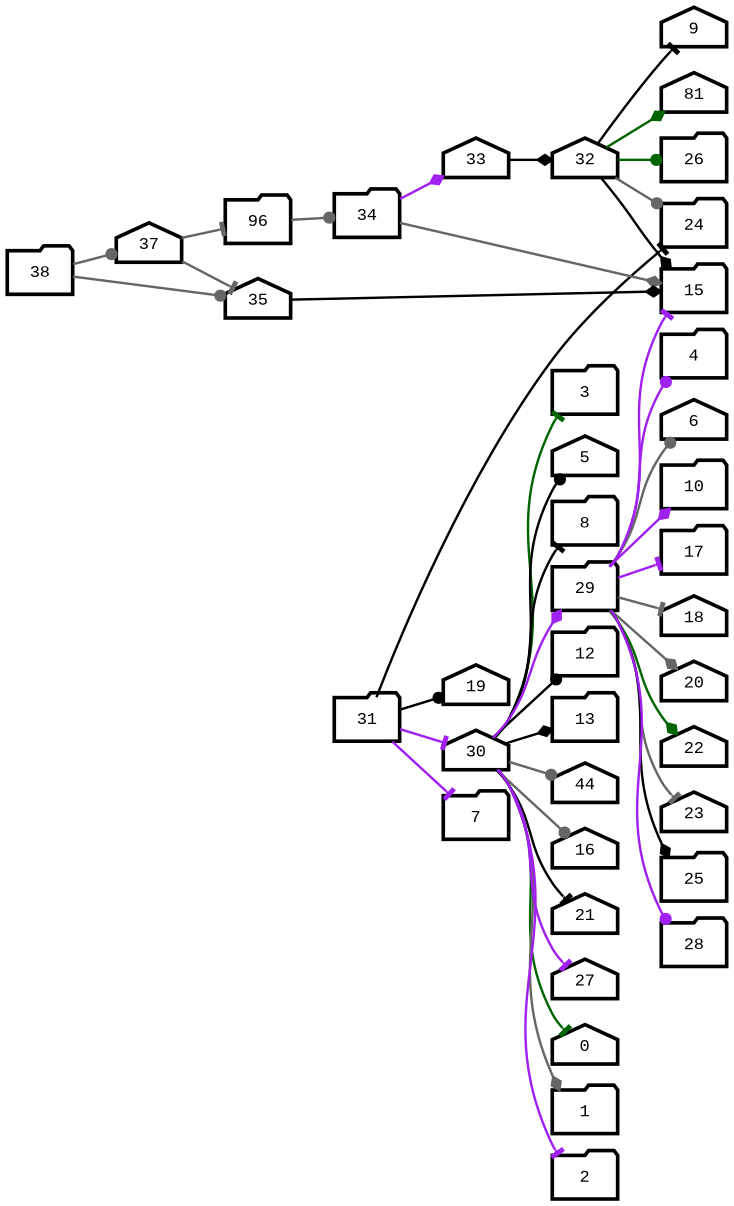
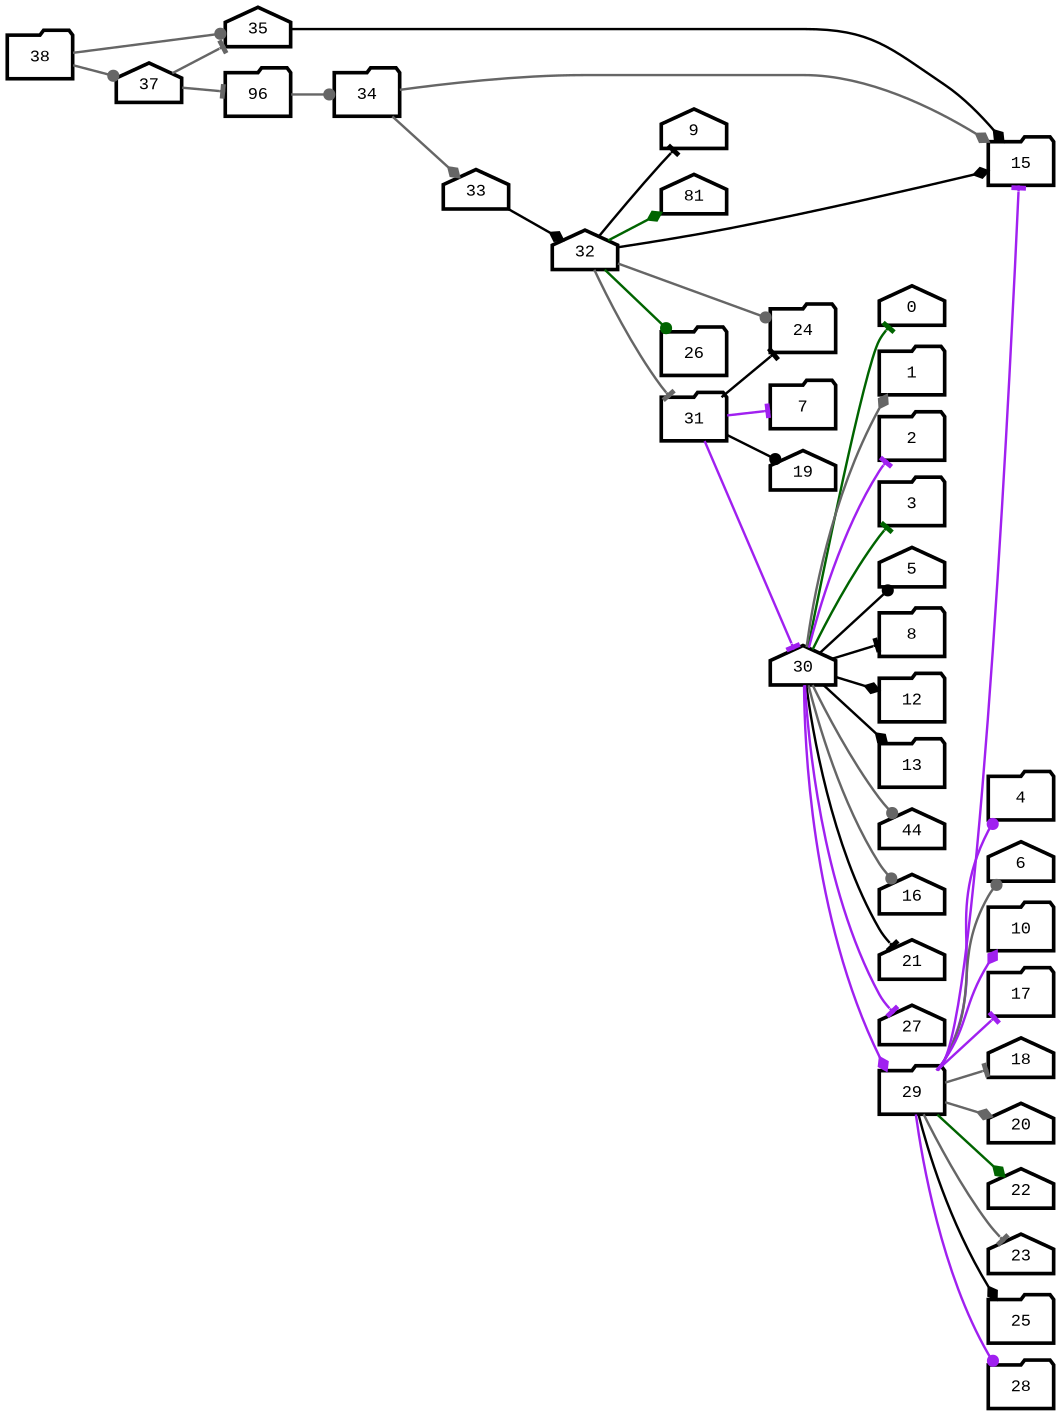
(415, 191) -> (420, 142)
none -> (627, 333)
(524, 709) -> (851, 682)
